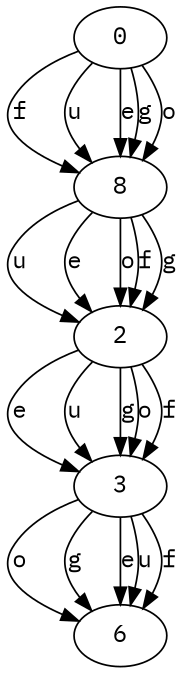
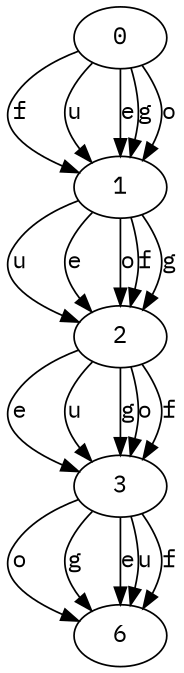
(120, 187) -> (120, 187)
